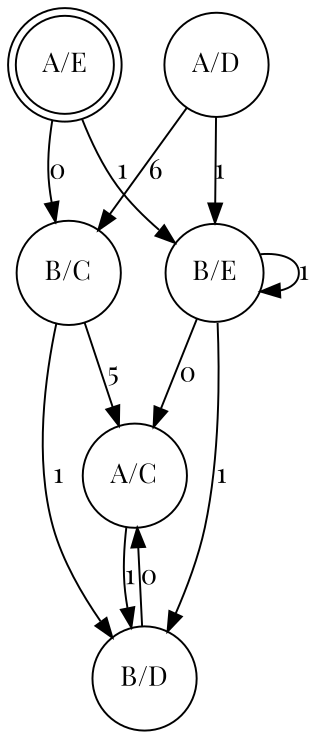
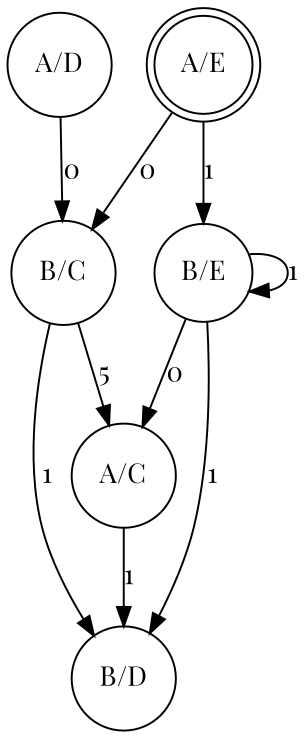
(216, 160) -> none
(156, 171) -> (72, 171)
(140, 587) -> none
